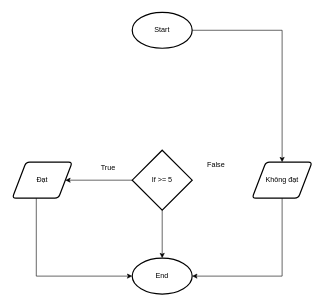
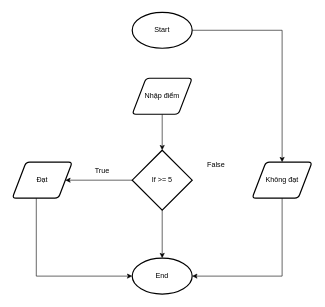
none -> (162, 96)
none -> (162, 144)
(108, 168) -> (102, 171)
